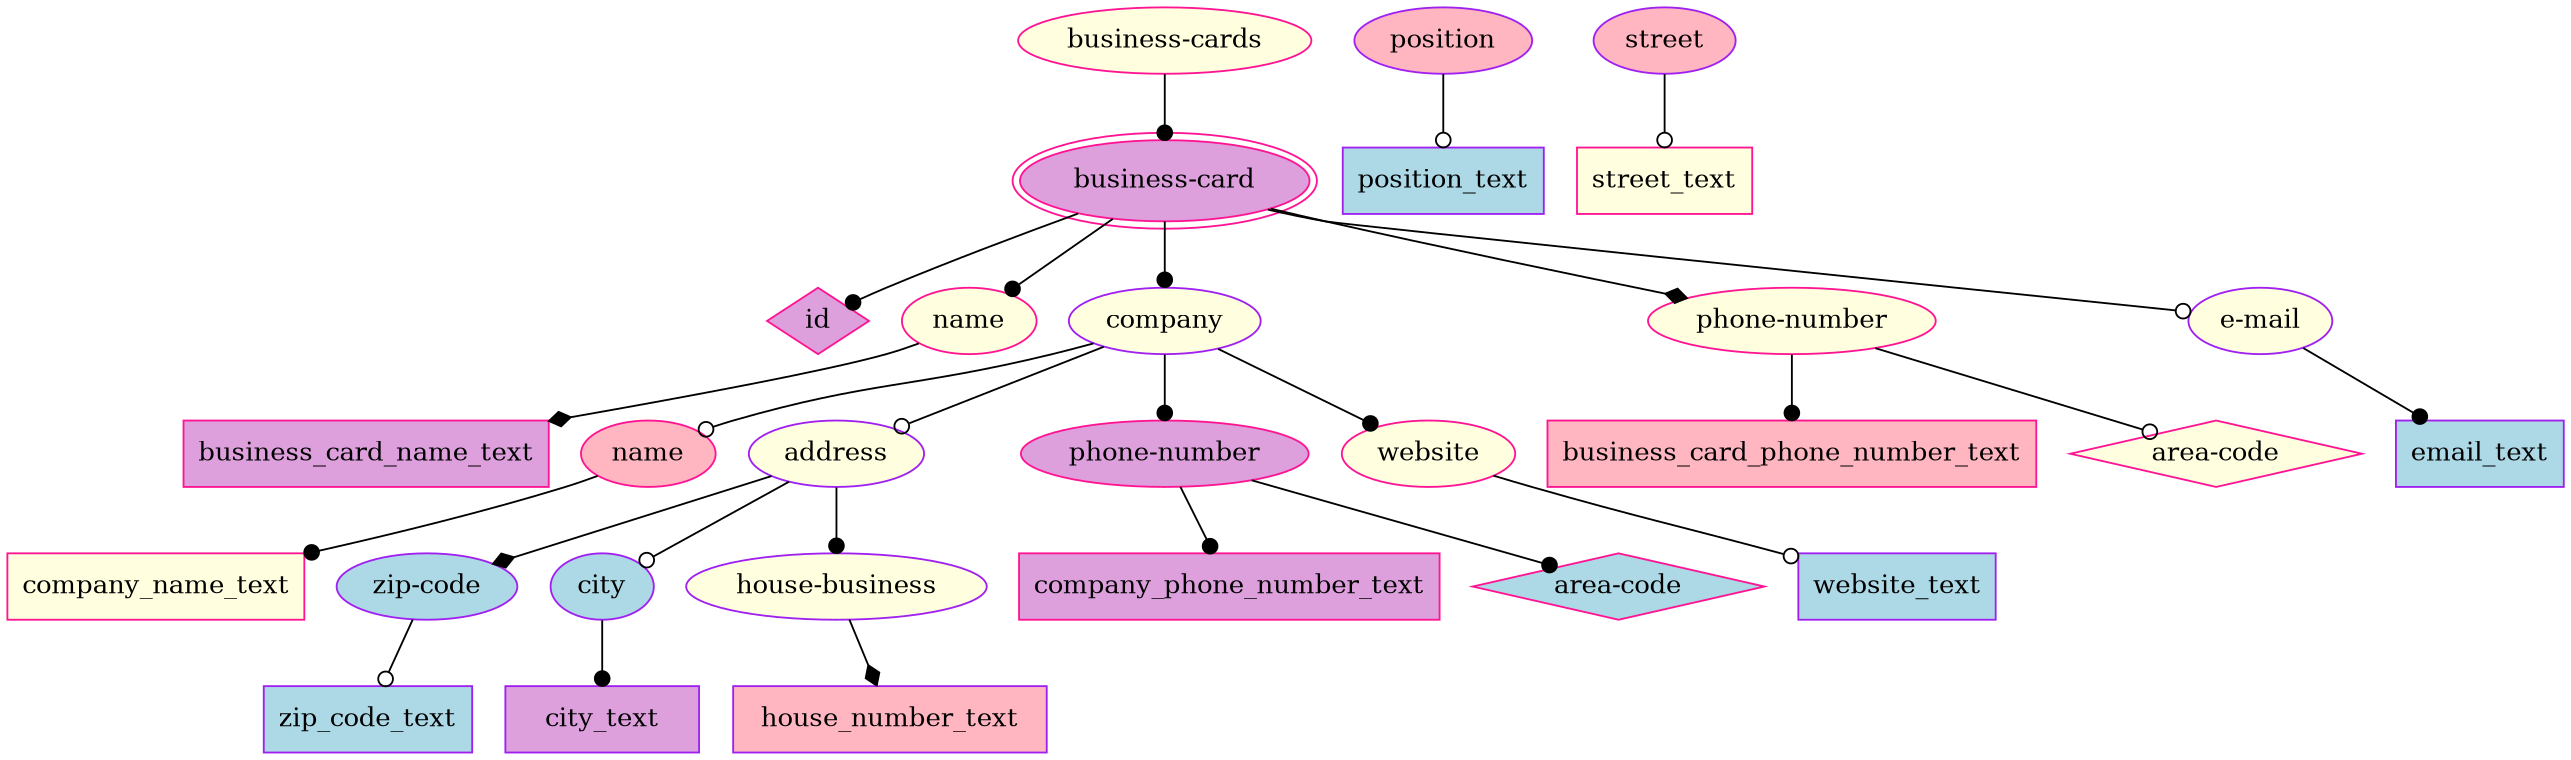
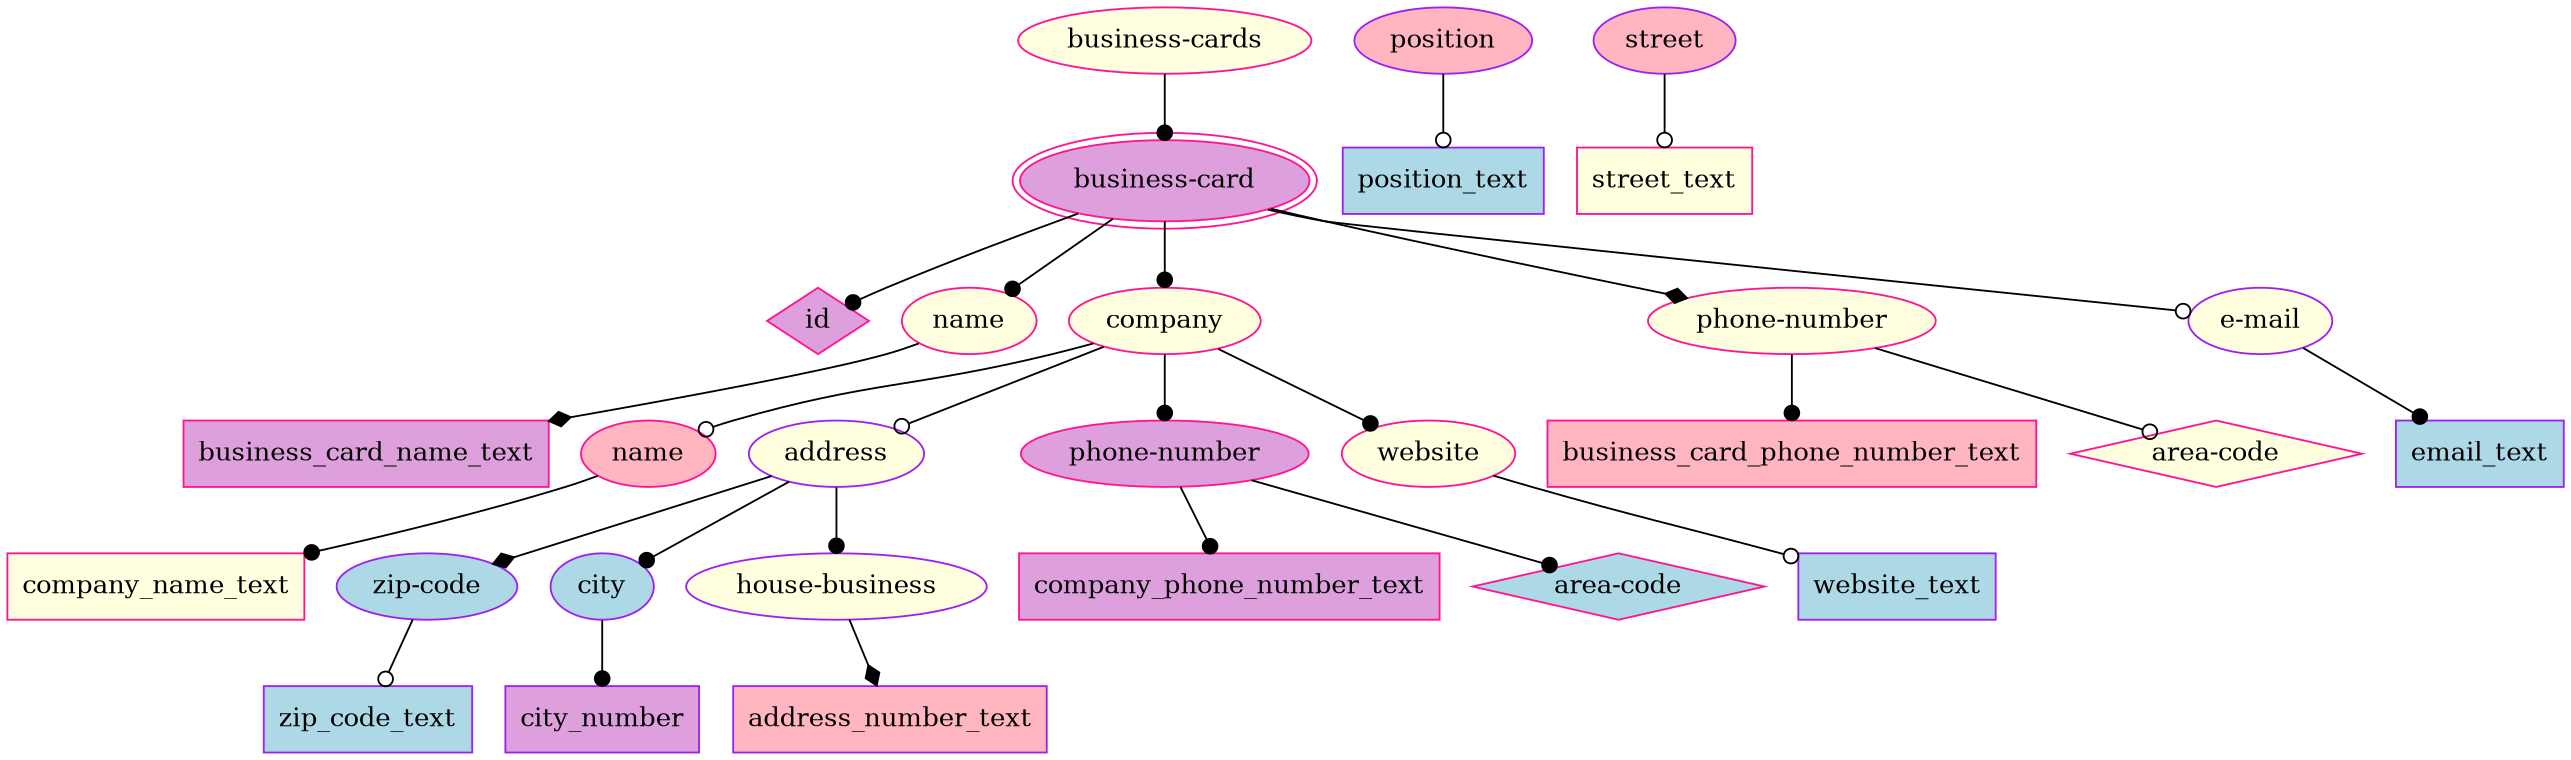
(1165, 321) -> (1165, 321)
(721, 519) -> (721, 519)
(602, 719) -> (602, 719)
(890, 719) -> (890, 719)
